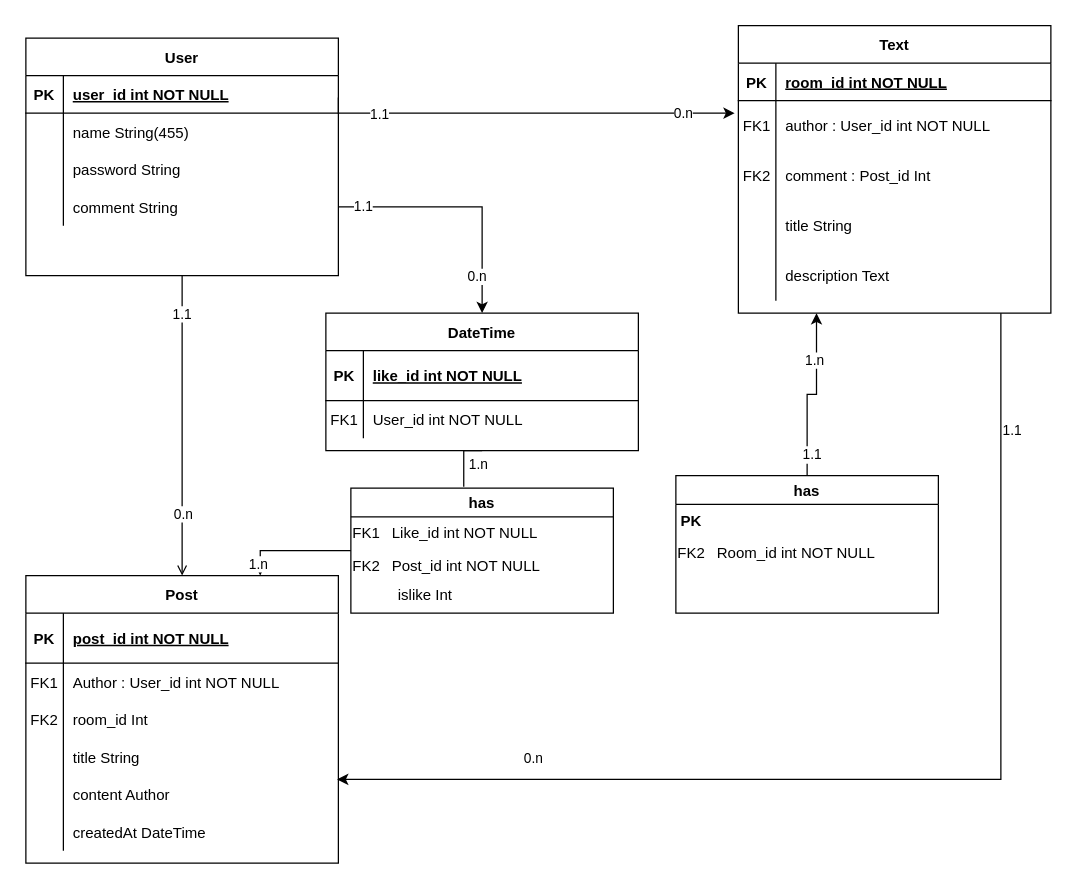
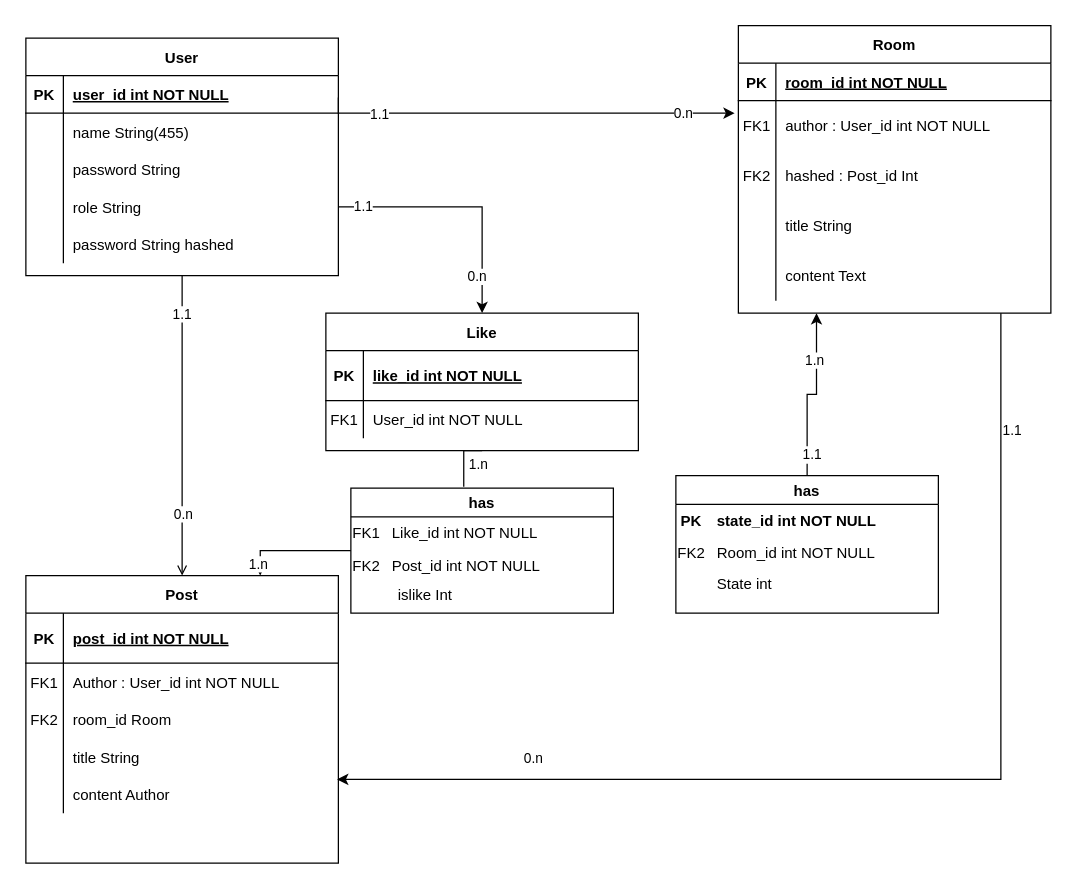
(894, 45) -> (894, 45)
(863, 176) -> (859, 176)
(127, 208) -> (113, 208)
none -> (201, 244)
(846, 276) -> (833, 276)
(481, 333) -> (481, 333)
none -> (823, 520)
none -> (823, 584)
(115, 720) -> (119, 720)
(201, 832) -> none
